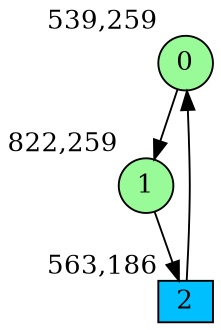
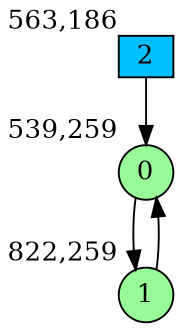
(164, 237) -> (159, 243)
